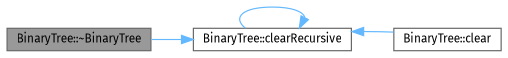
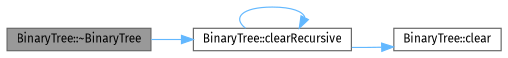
(379, 32) -> (367, 47)
